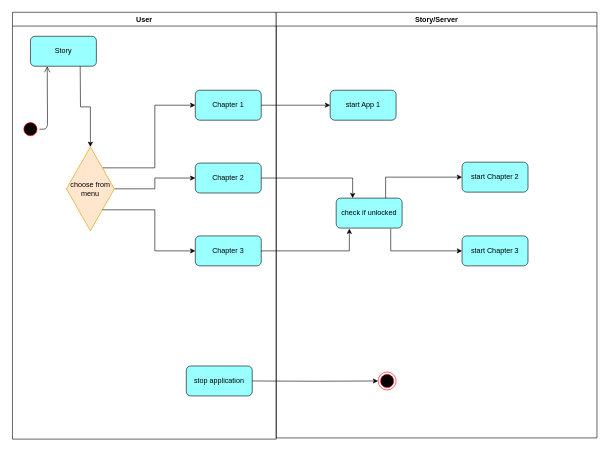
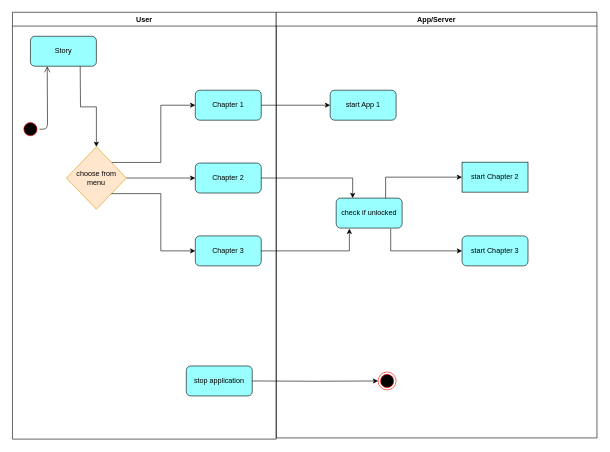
(437, 20) -> (437, 20)
(495, 177) -> (495, 177)
(90, 189) -> (96, 178)
